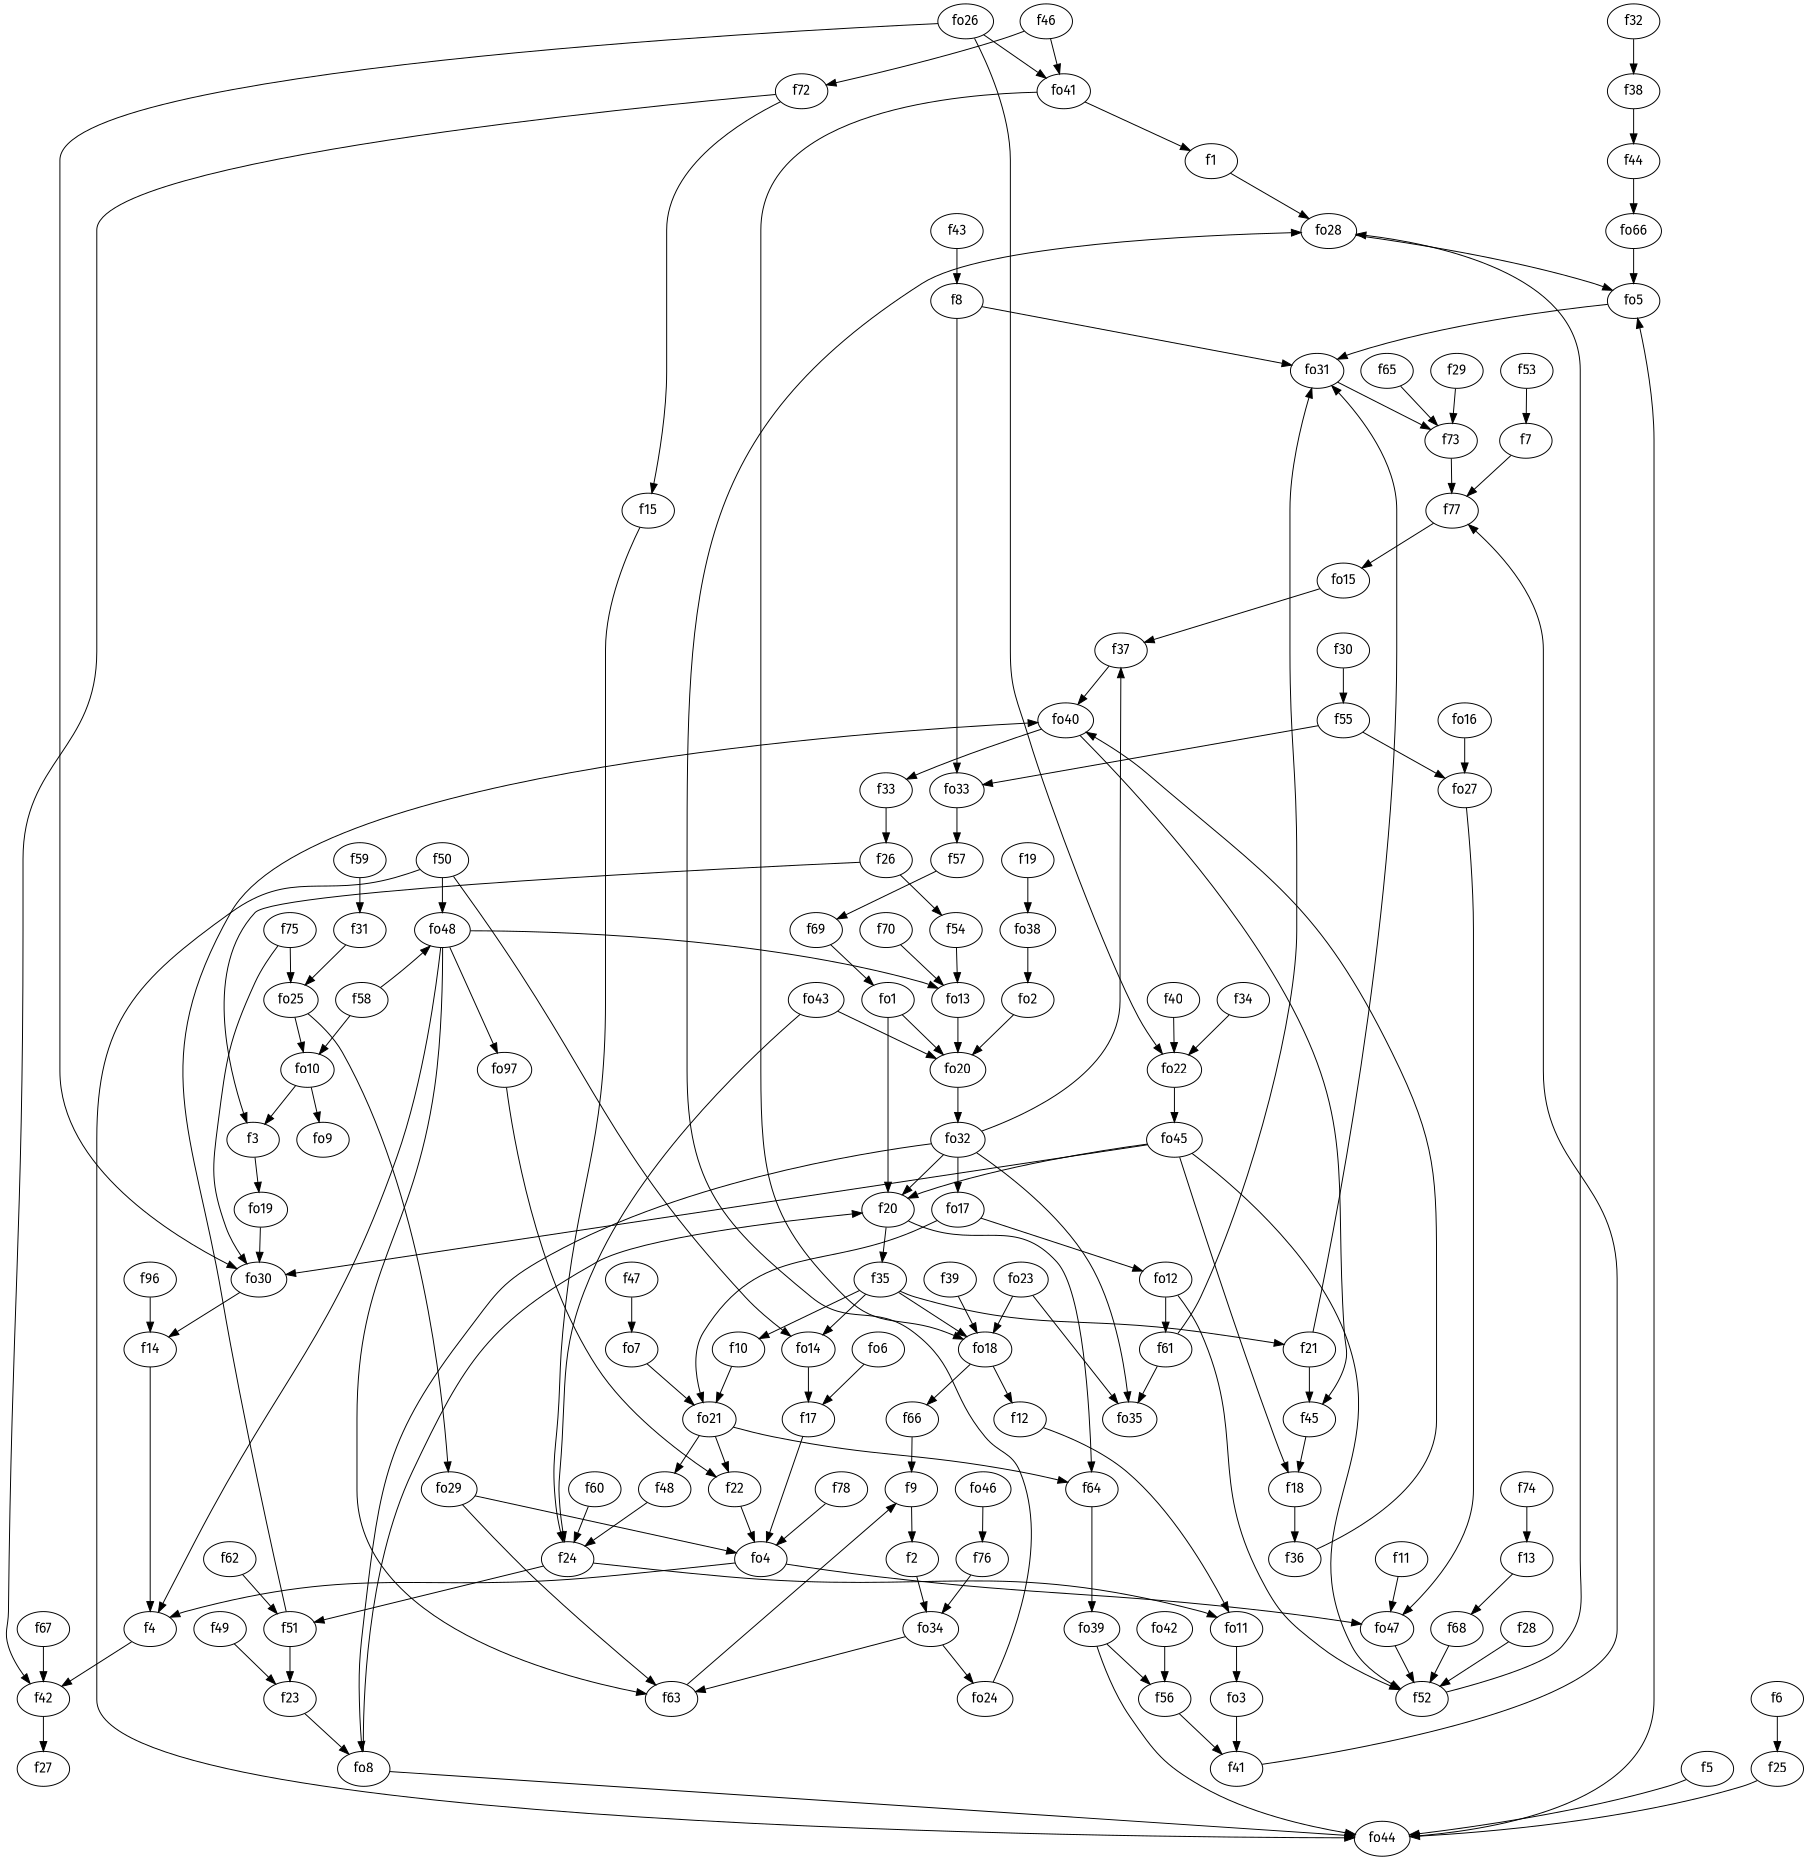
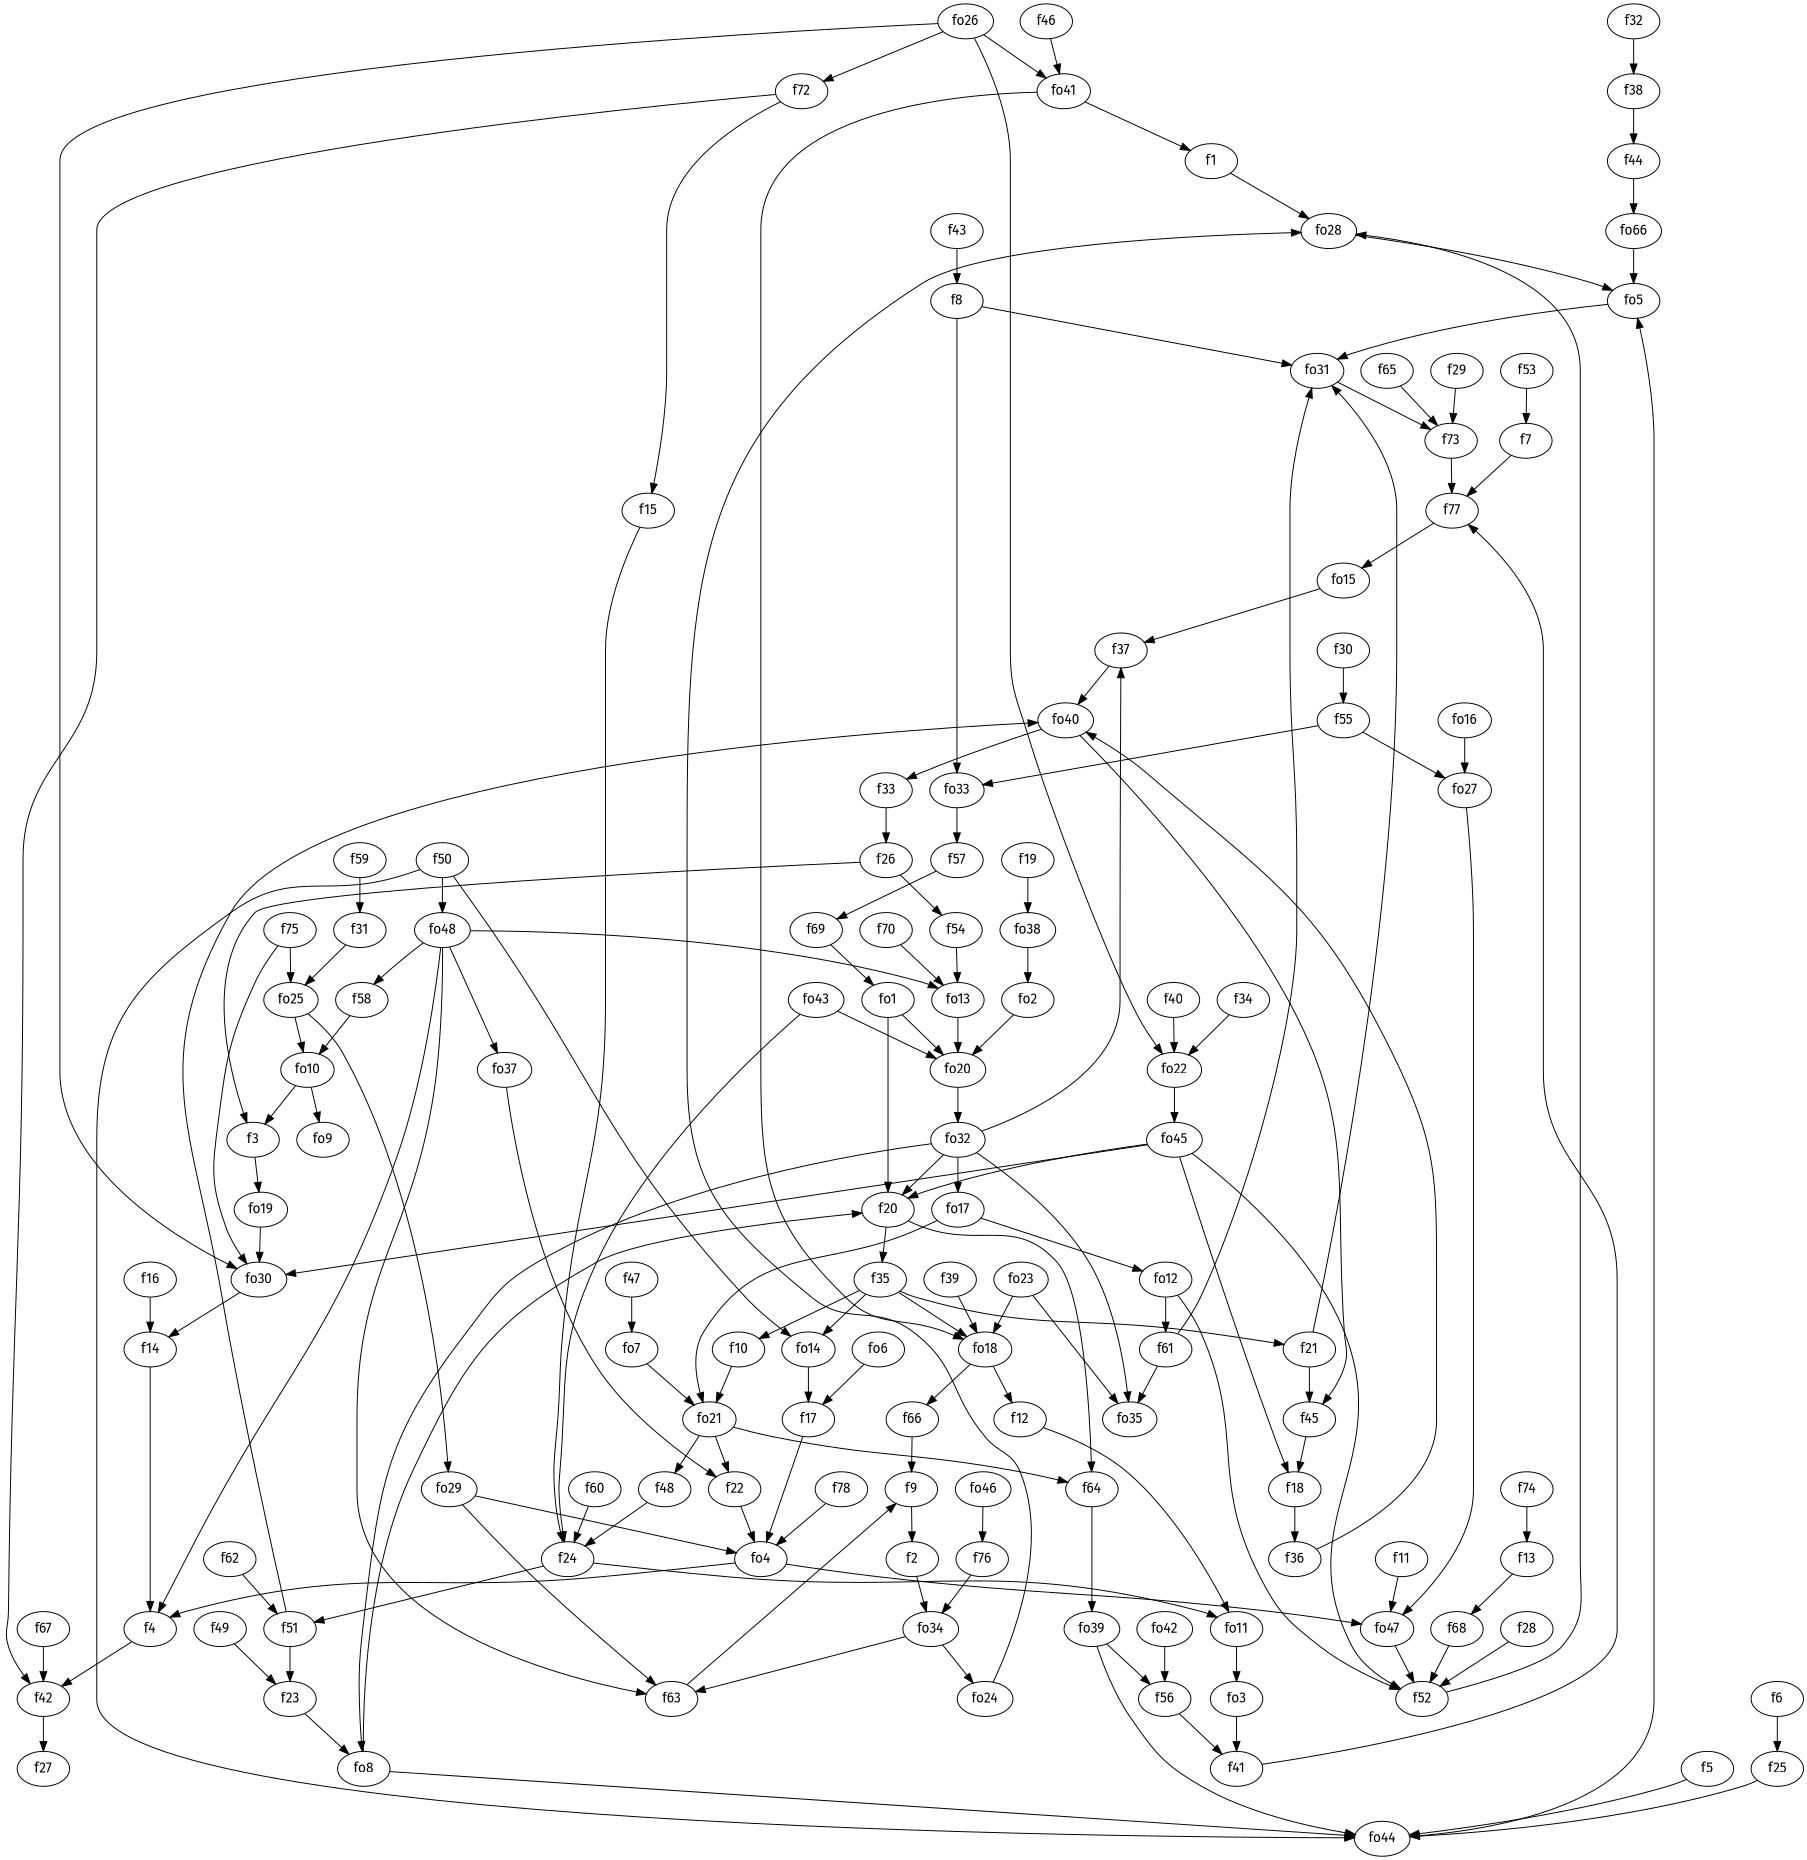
(931, 59) -> (888, 55)
(402, 971) -> (402, 960)
(505, 1070) -> (505, 1070)
(150, 1280) -> (150, 1280)
